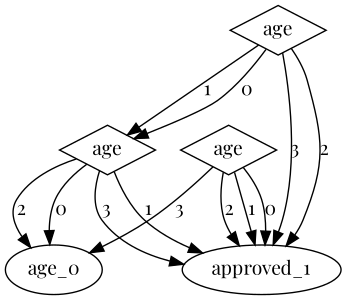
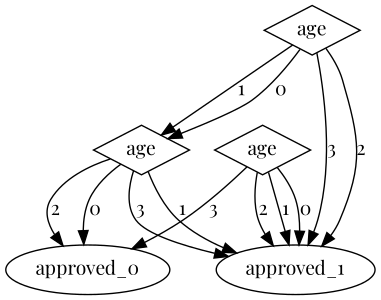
(54, 270) -> (88, 270)
